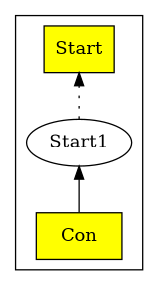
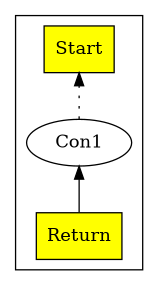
(79, 143) -> (79, 143)
(79, 236) -> (79, 236)
